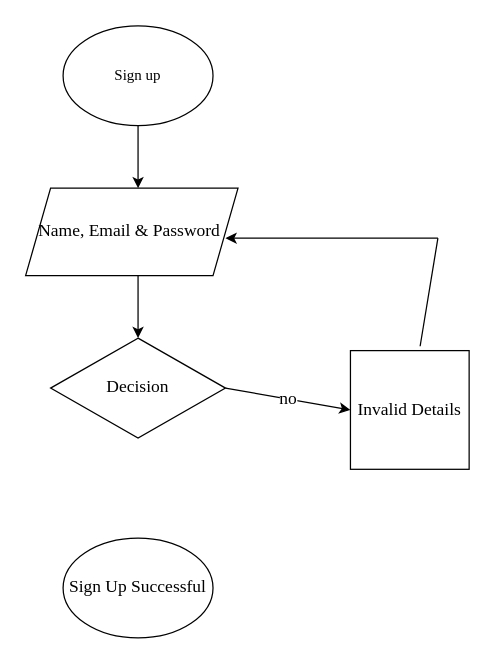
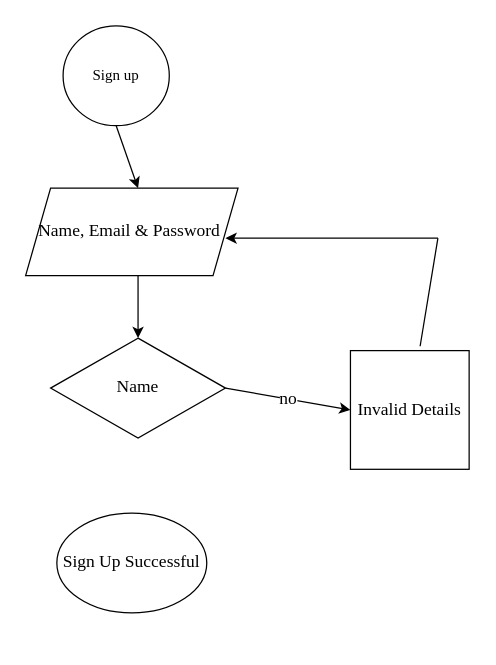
(138, 76) -> (116, 76)
(138, 388) -> (138, 388)
(138, 588) -> (132, 563)
